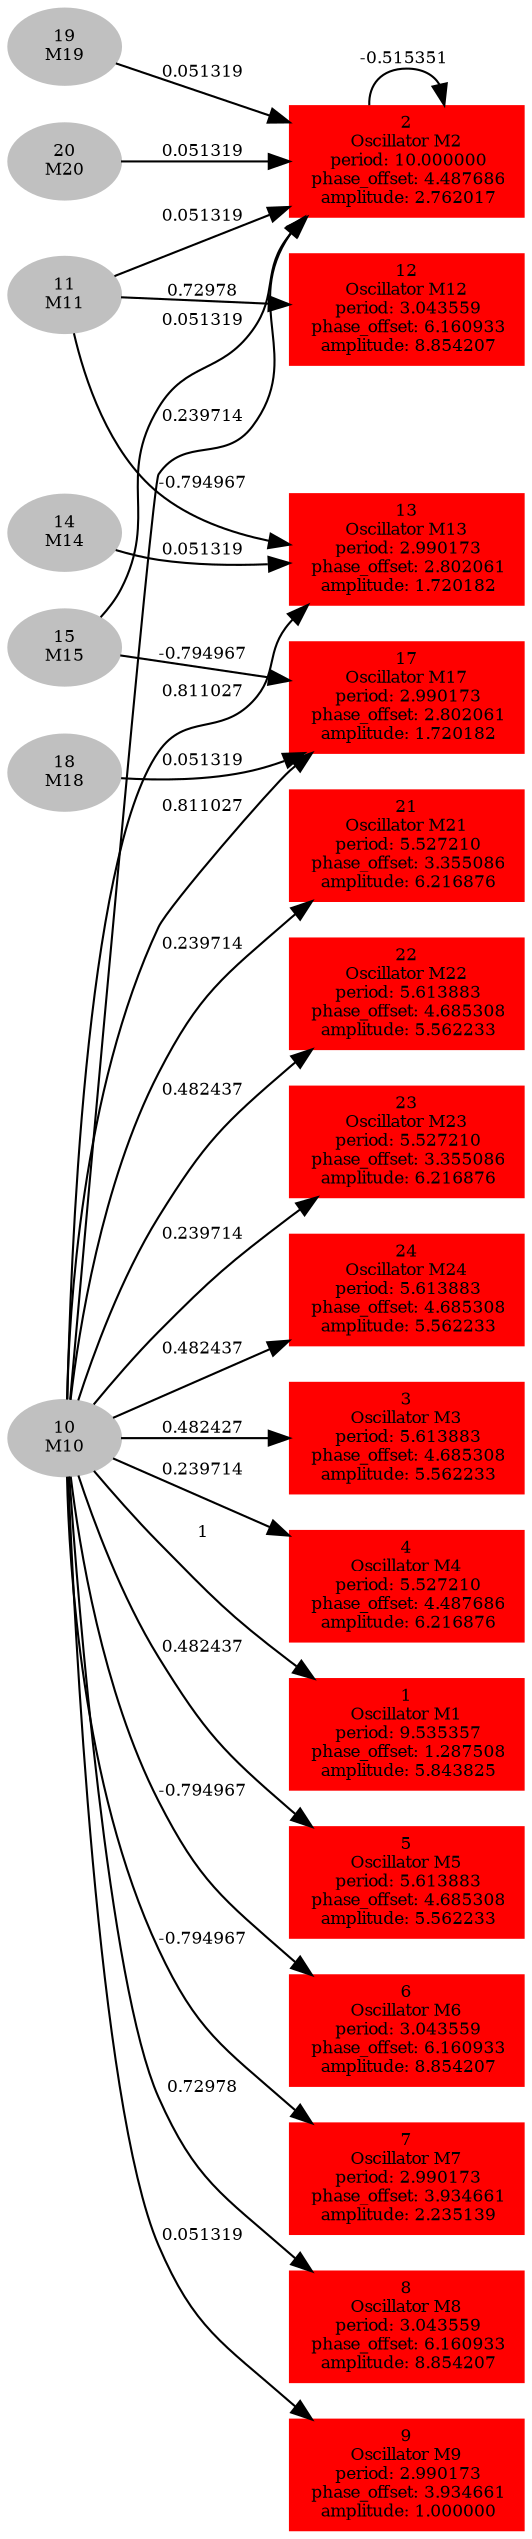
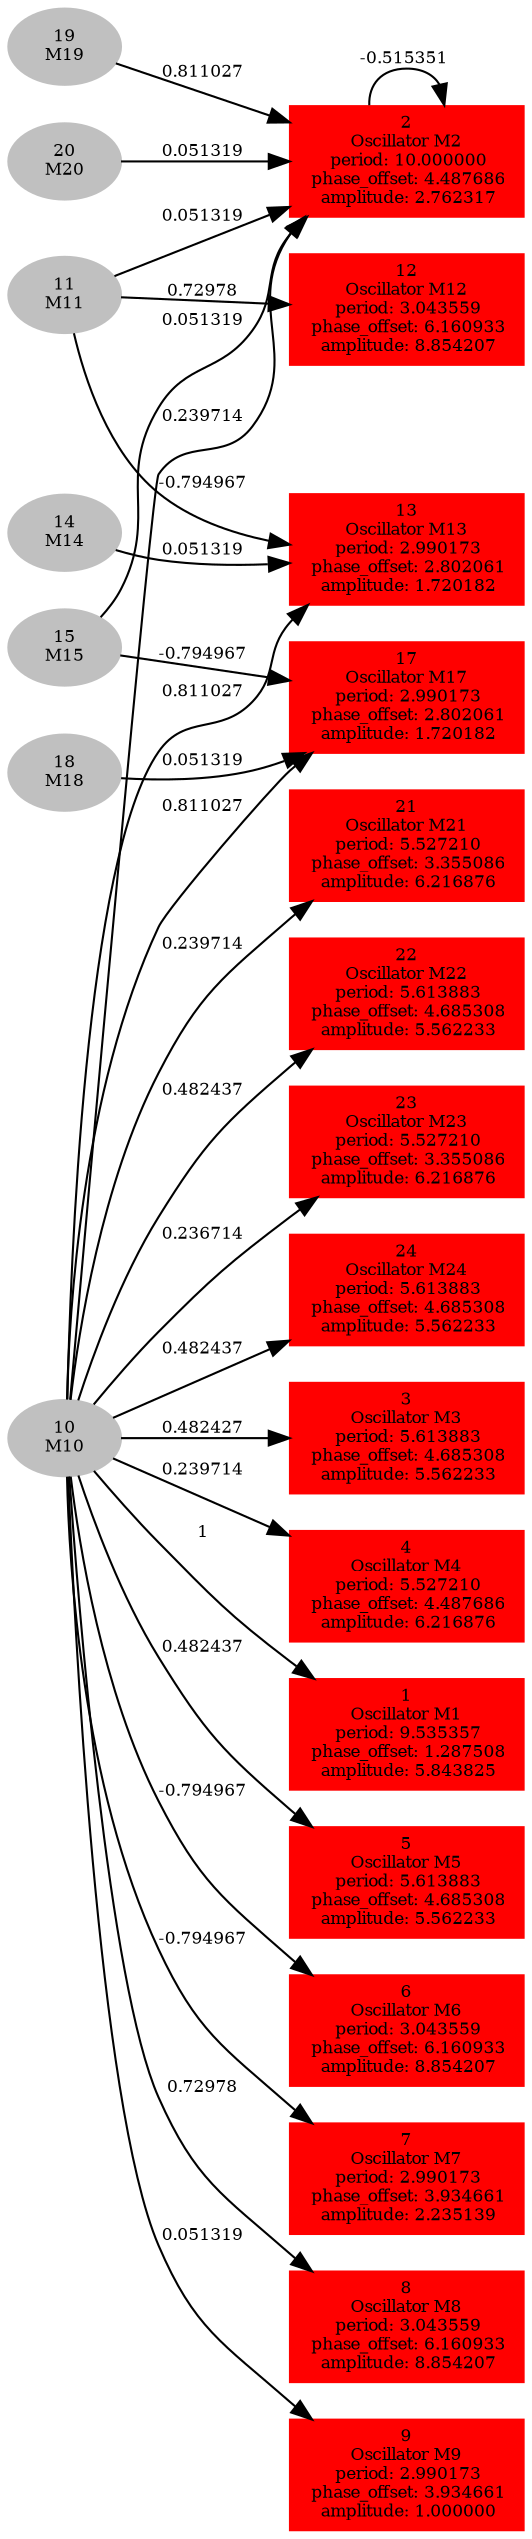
(205, 73) -> (205, 73)
(407, 198) -> (407, 198)
(205, 1235) -> (205, 1235)
